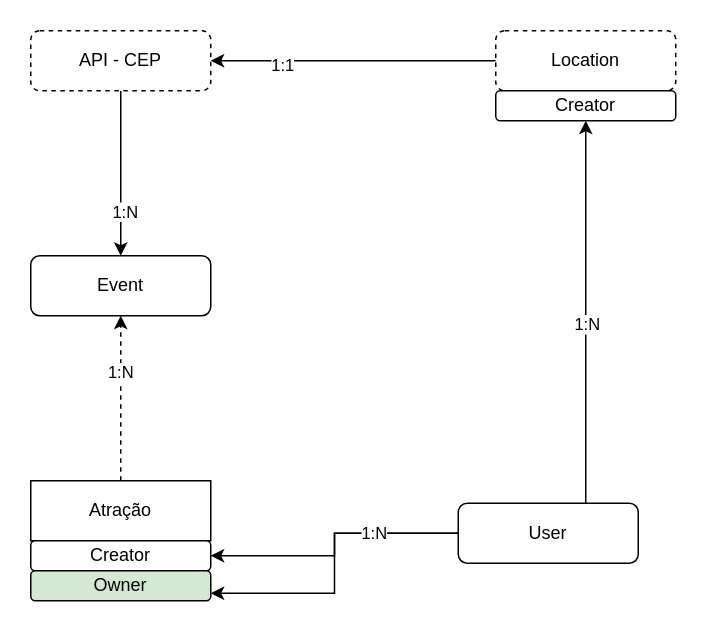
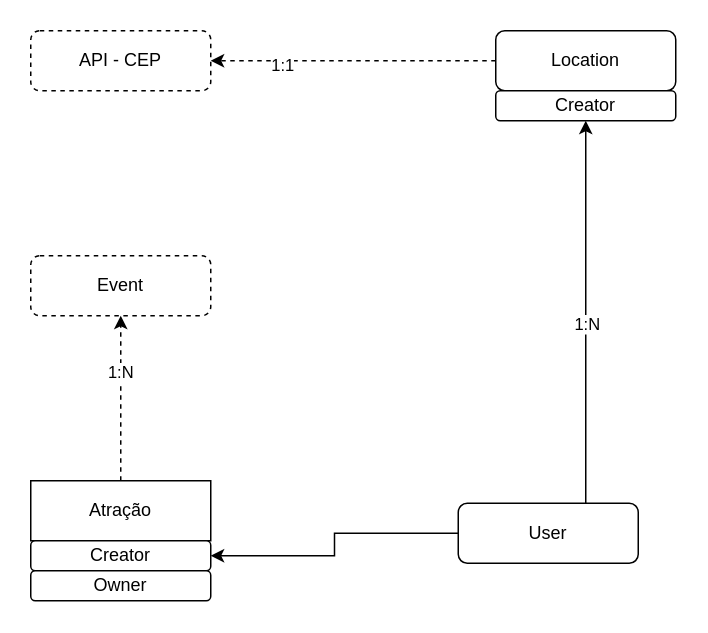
(397, 61) -> (397, 61)
(586, 61) -> (586, 61)
(121, 168) -> none
(121, 286) -> (121, 286)
(121, 586) -> (121, 586)
(295, 593) -> none
